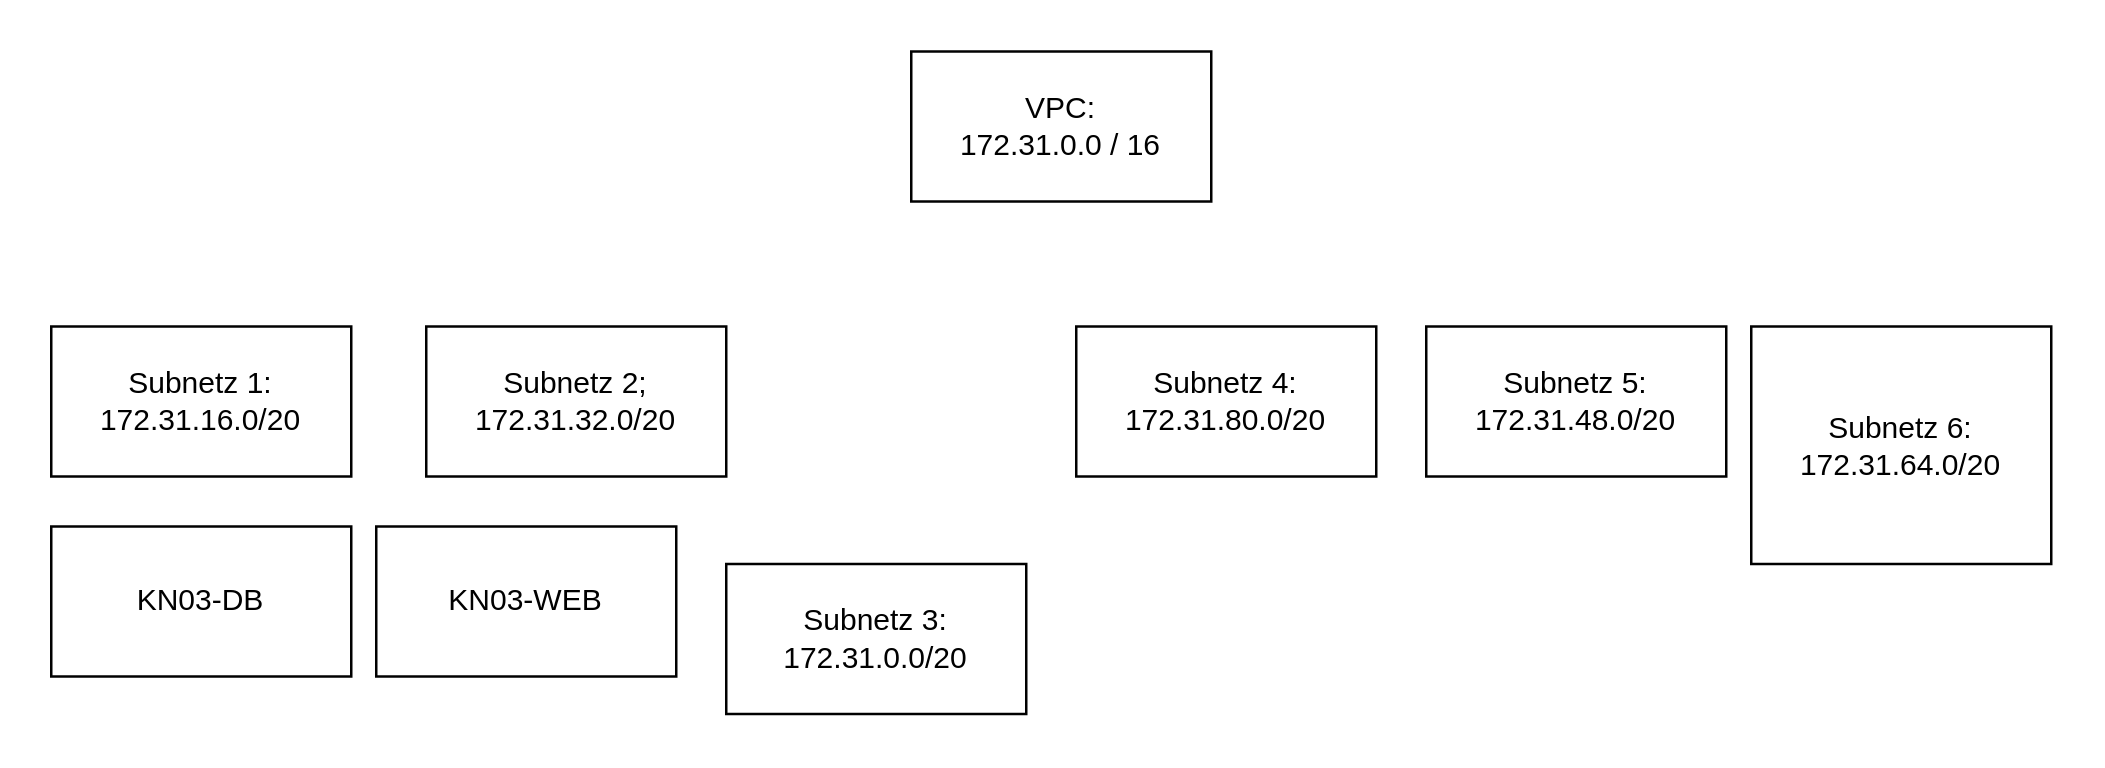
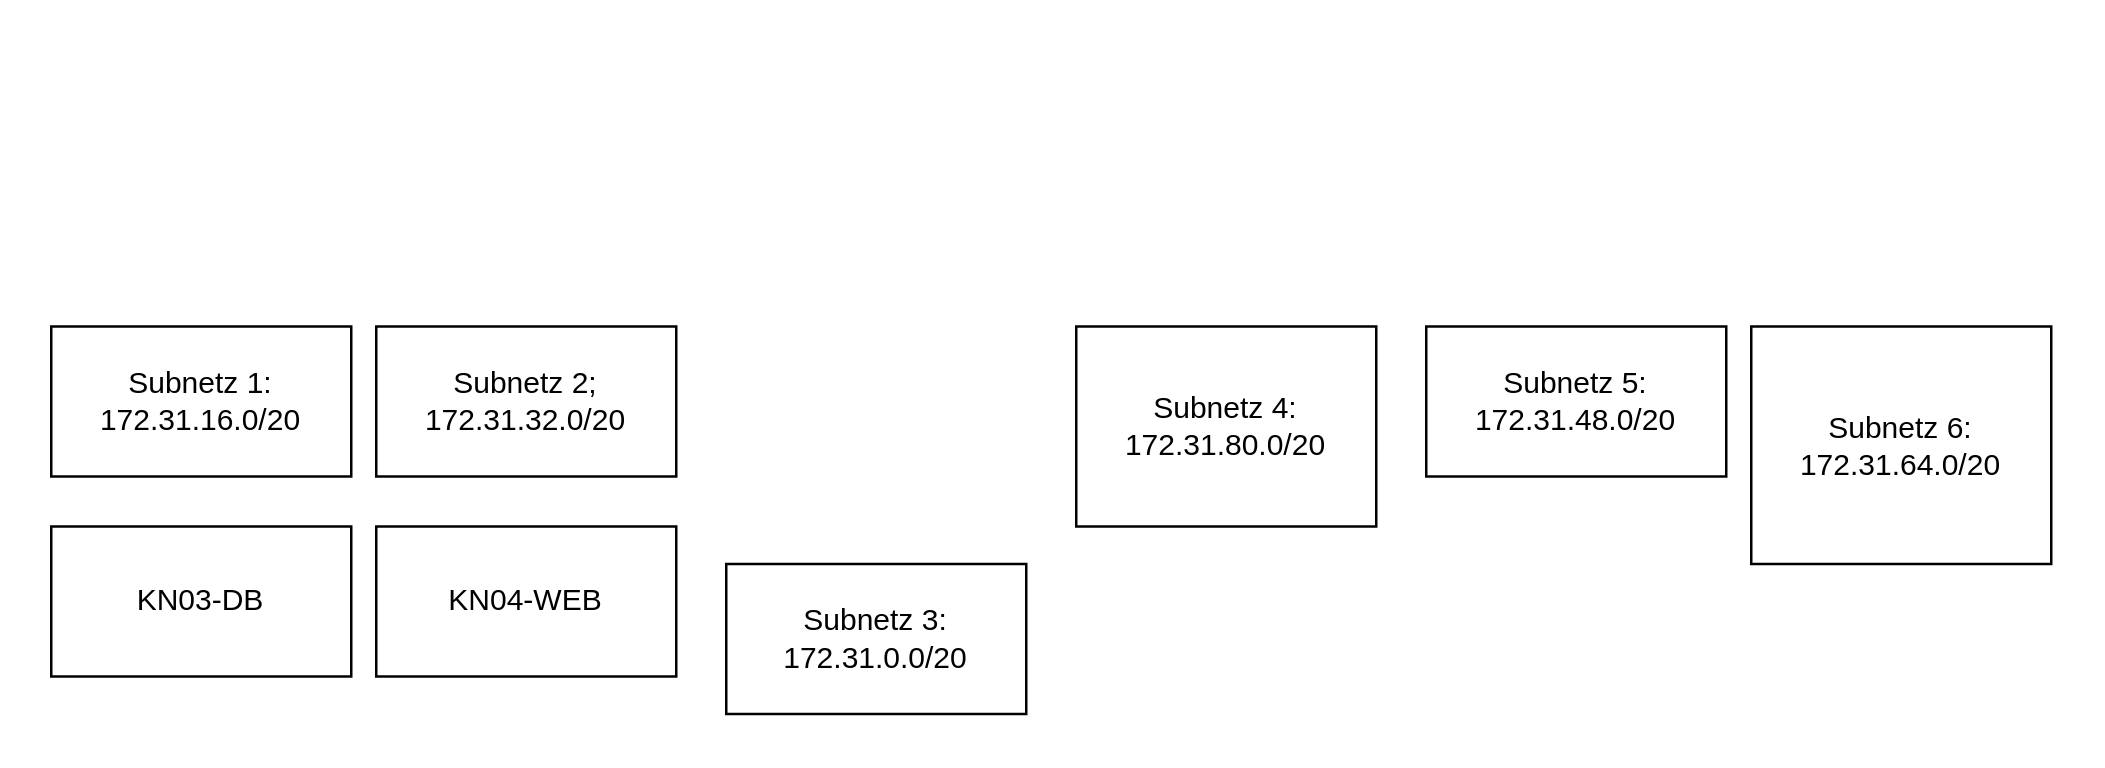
(1061, 126) -> none
(576, 401) -> (526, 401)
(1226, 401) -> (1226, 426)
(526, 601) -> (526, 601)
